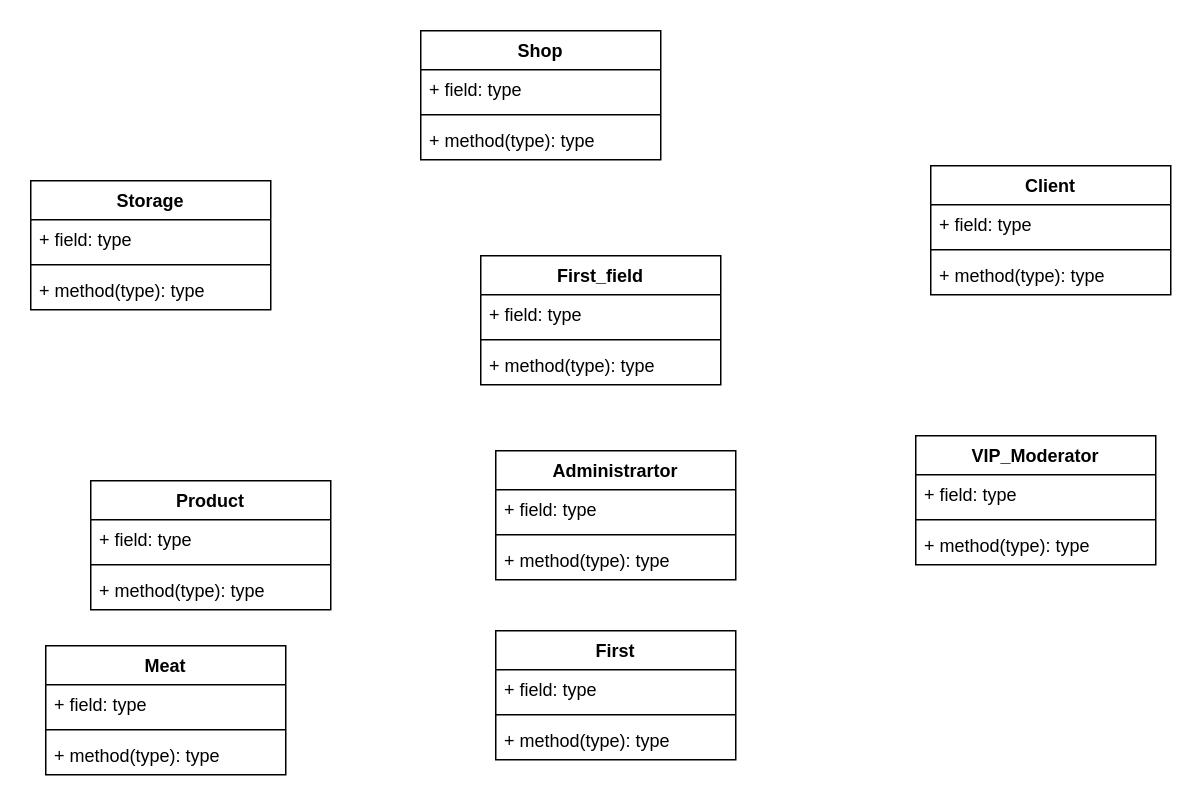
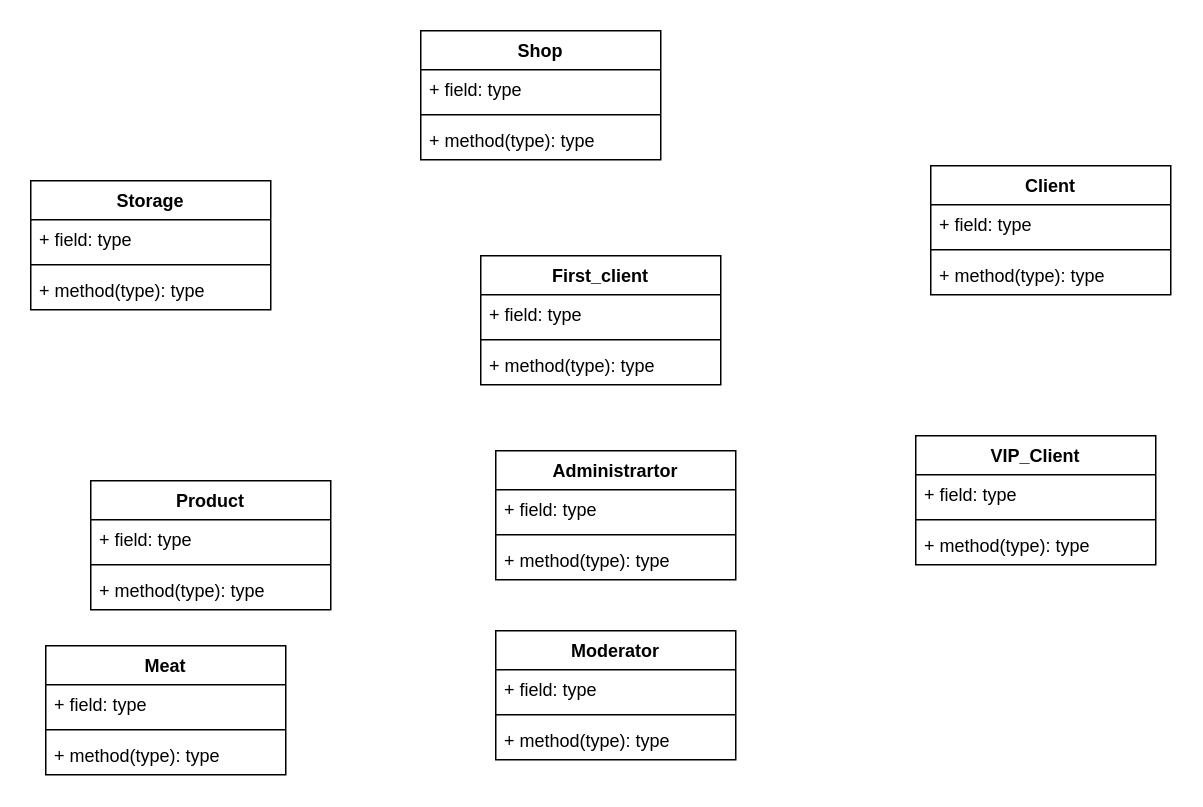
(600, 276) -> (600, 276)
(1035, 456) -> (1035, 456)
(615, 651) -> (615, 651)
